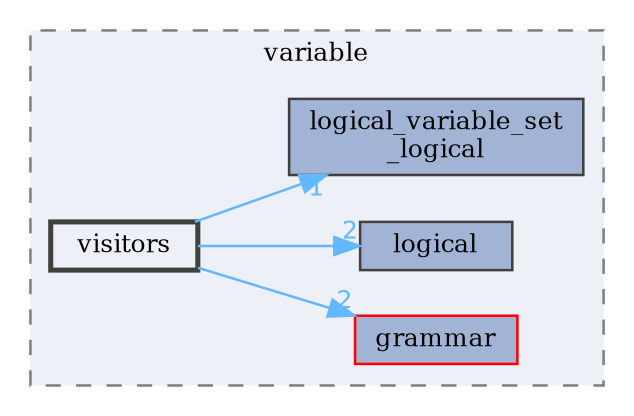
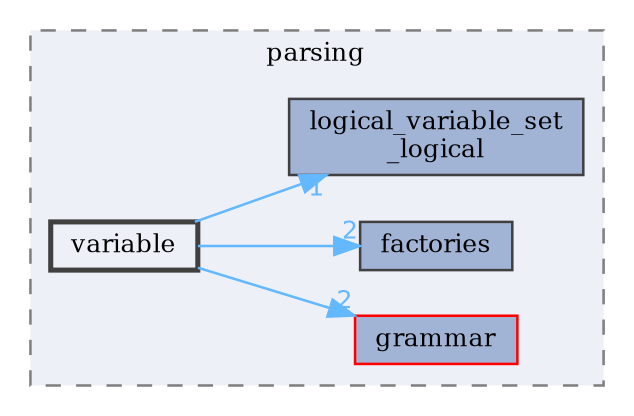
(317, 55) -> (317, 55)
(124, 246) -> (124, 246)
(436, 246) -> (436, 246)
